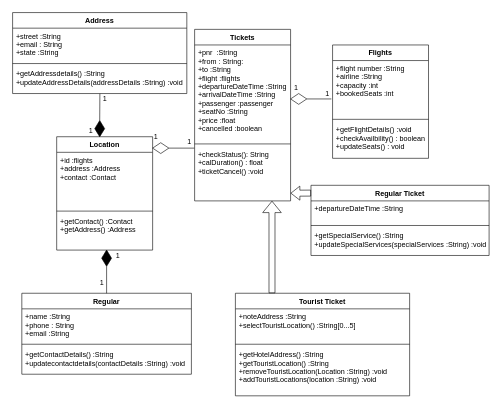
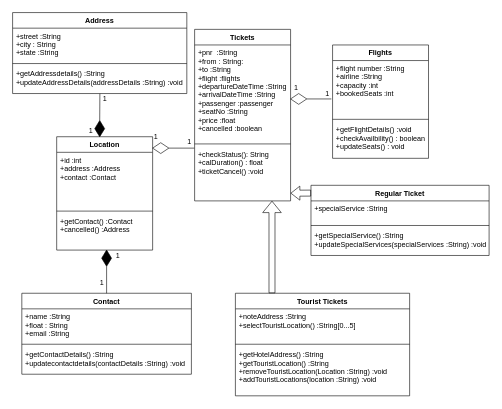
(43, 36) -> (43, 36)
(80, 160) -> (72, 160)
(363, 209) -> (355, 209)
(102, 221) -> (102, 221)
(106, 301) -> (106, 301)
(322, 301) -> (322, 301)
(49, 317) -> (49, 317)
